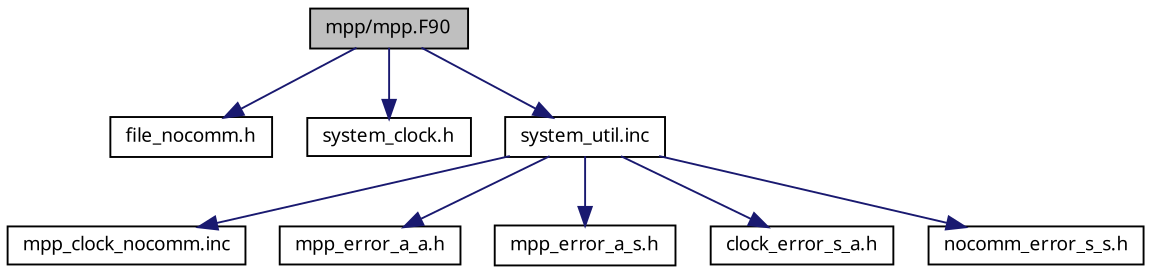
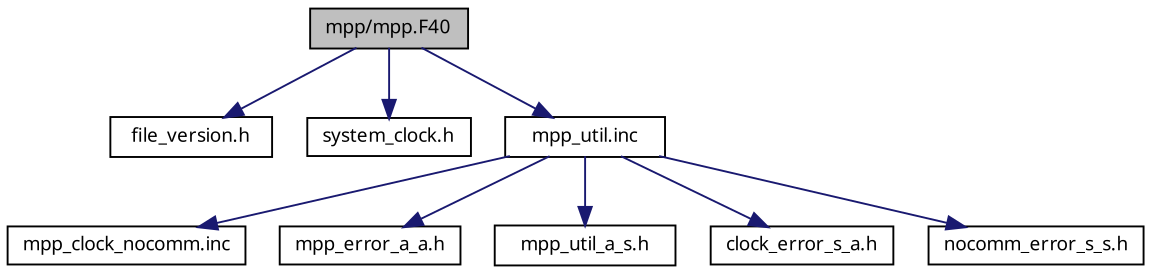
(389, 29) -> (389, 29)
(191, 137) -> (191, 137)
(585, 137) -> (585, 137)
(585, 245) -> (585, 245)
